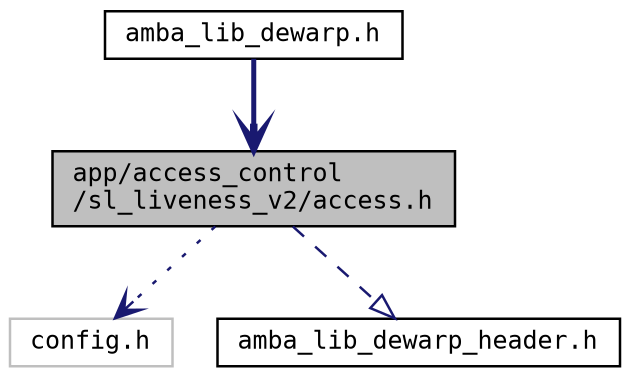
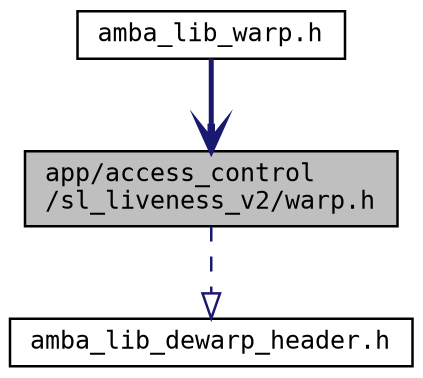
(254, 35) -> (211, 35)
(254, 189) -> (211, 189)
(91, 342) -> none
